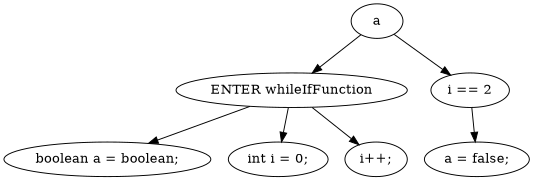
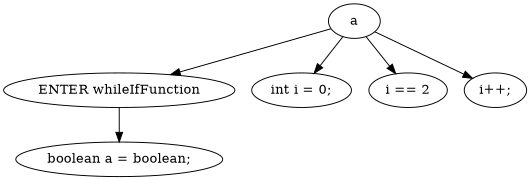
(286, 120) -> (332, 51)
(332, 123) -> (419, 53)
(477, 159) -> none
